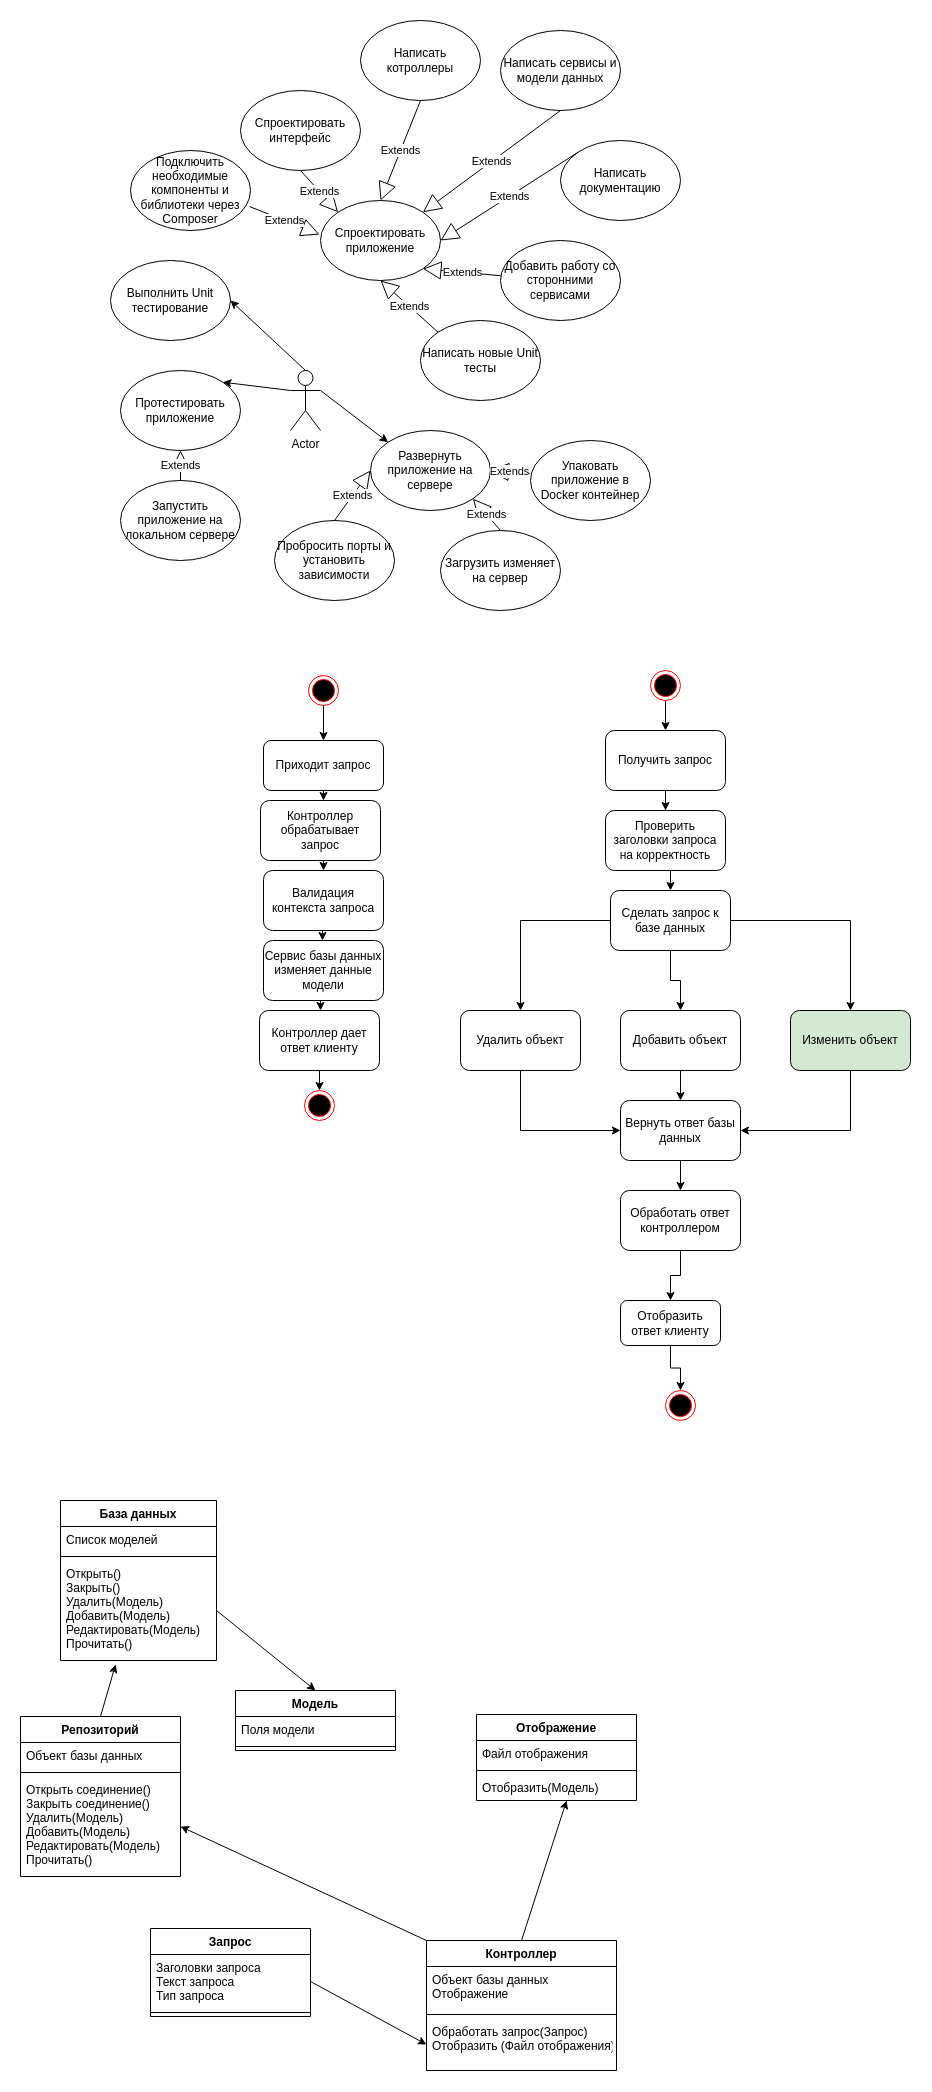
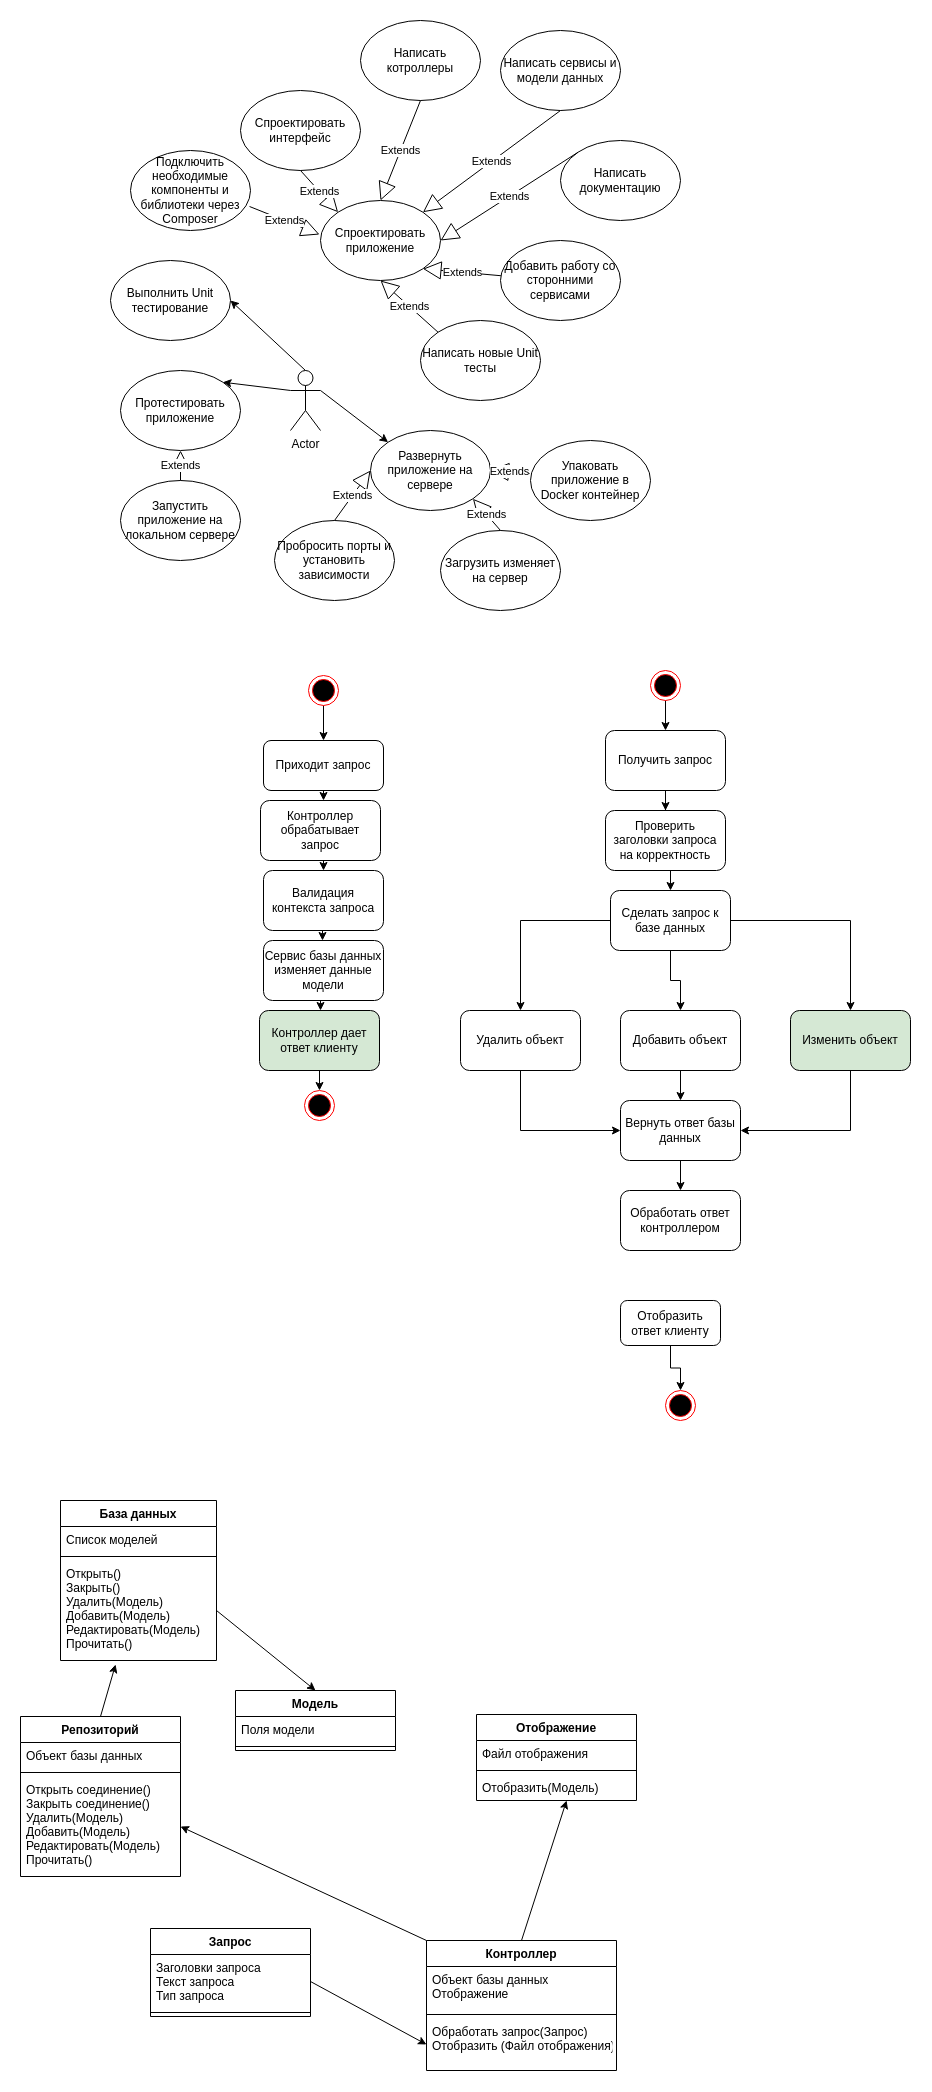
(320, 1041) -> (320, 1041)
(680, 1276) -> none
